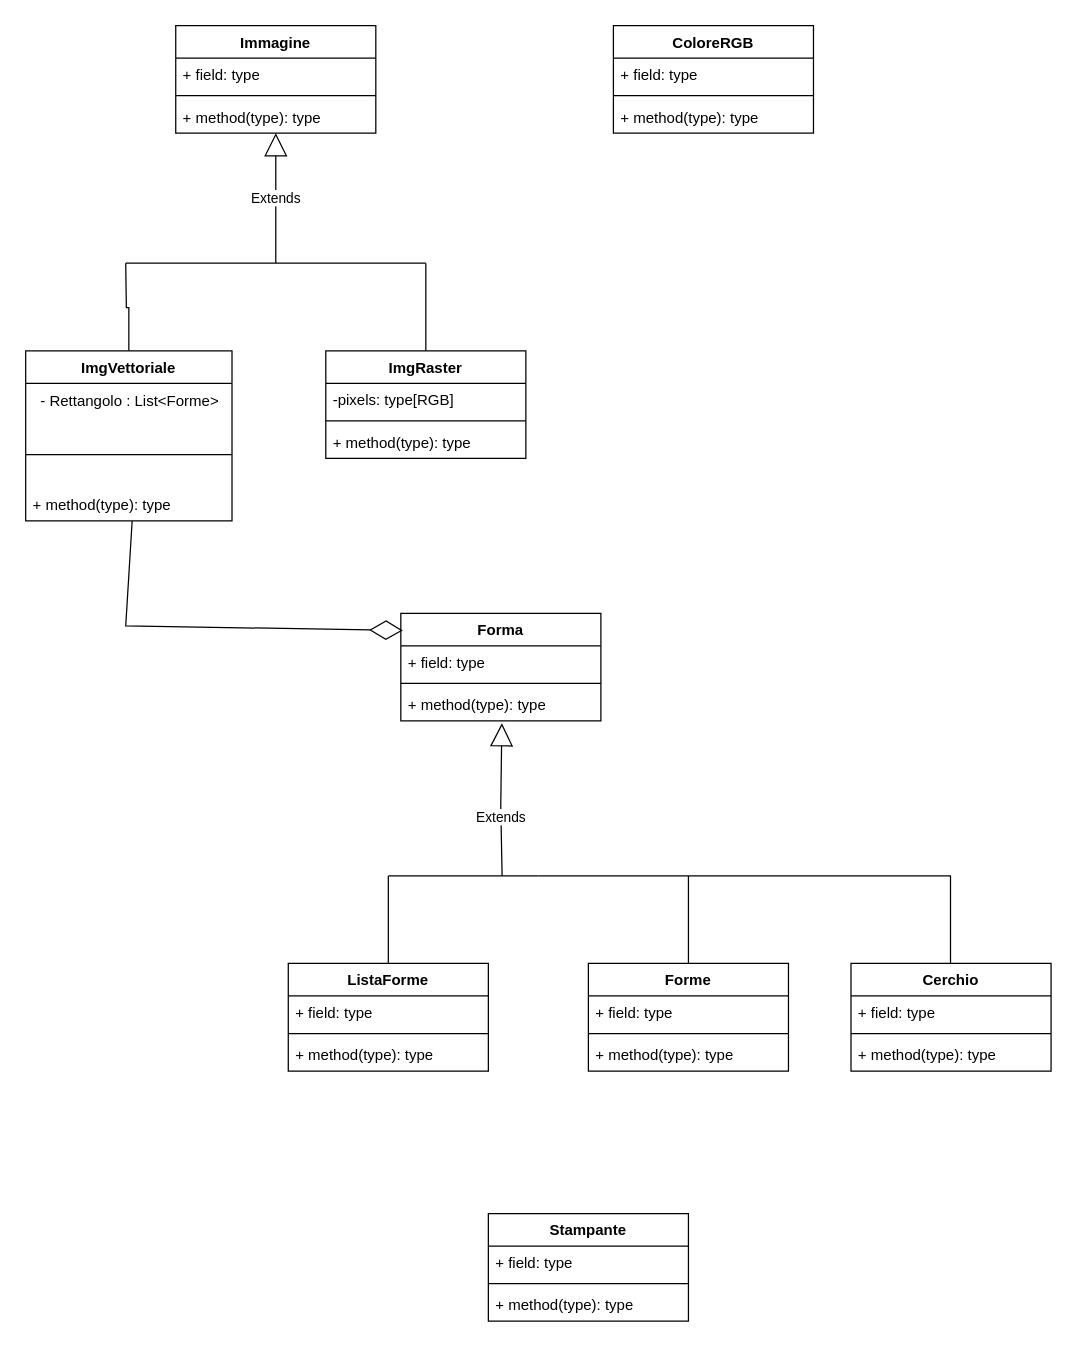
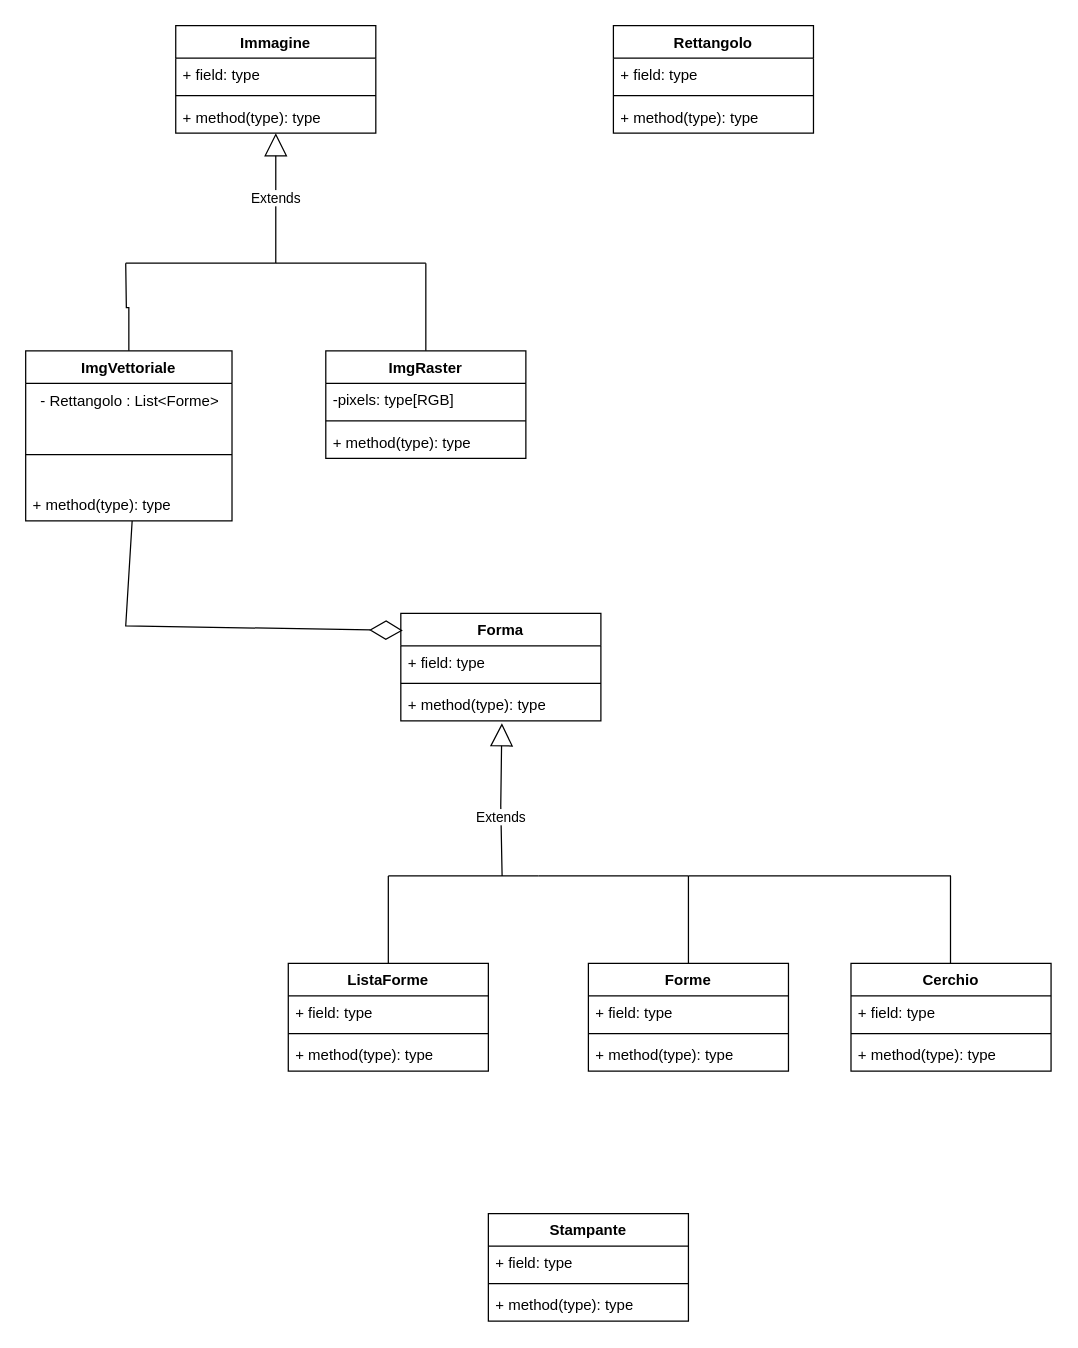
(713, 43) -> (713, 43)
